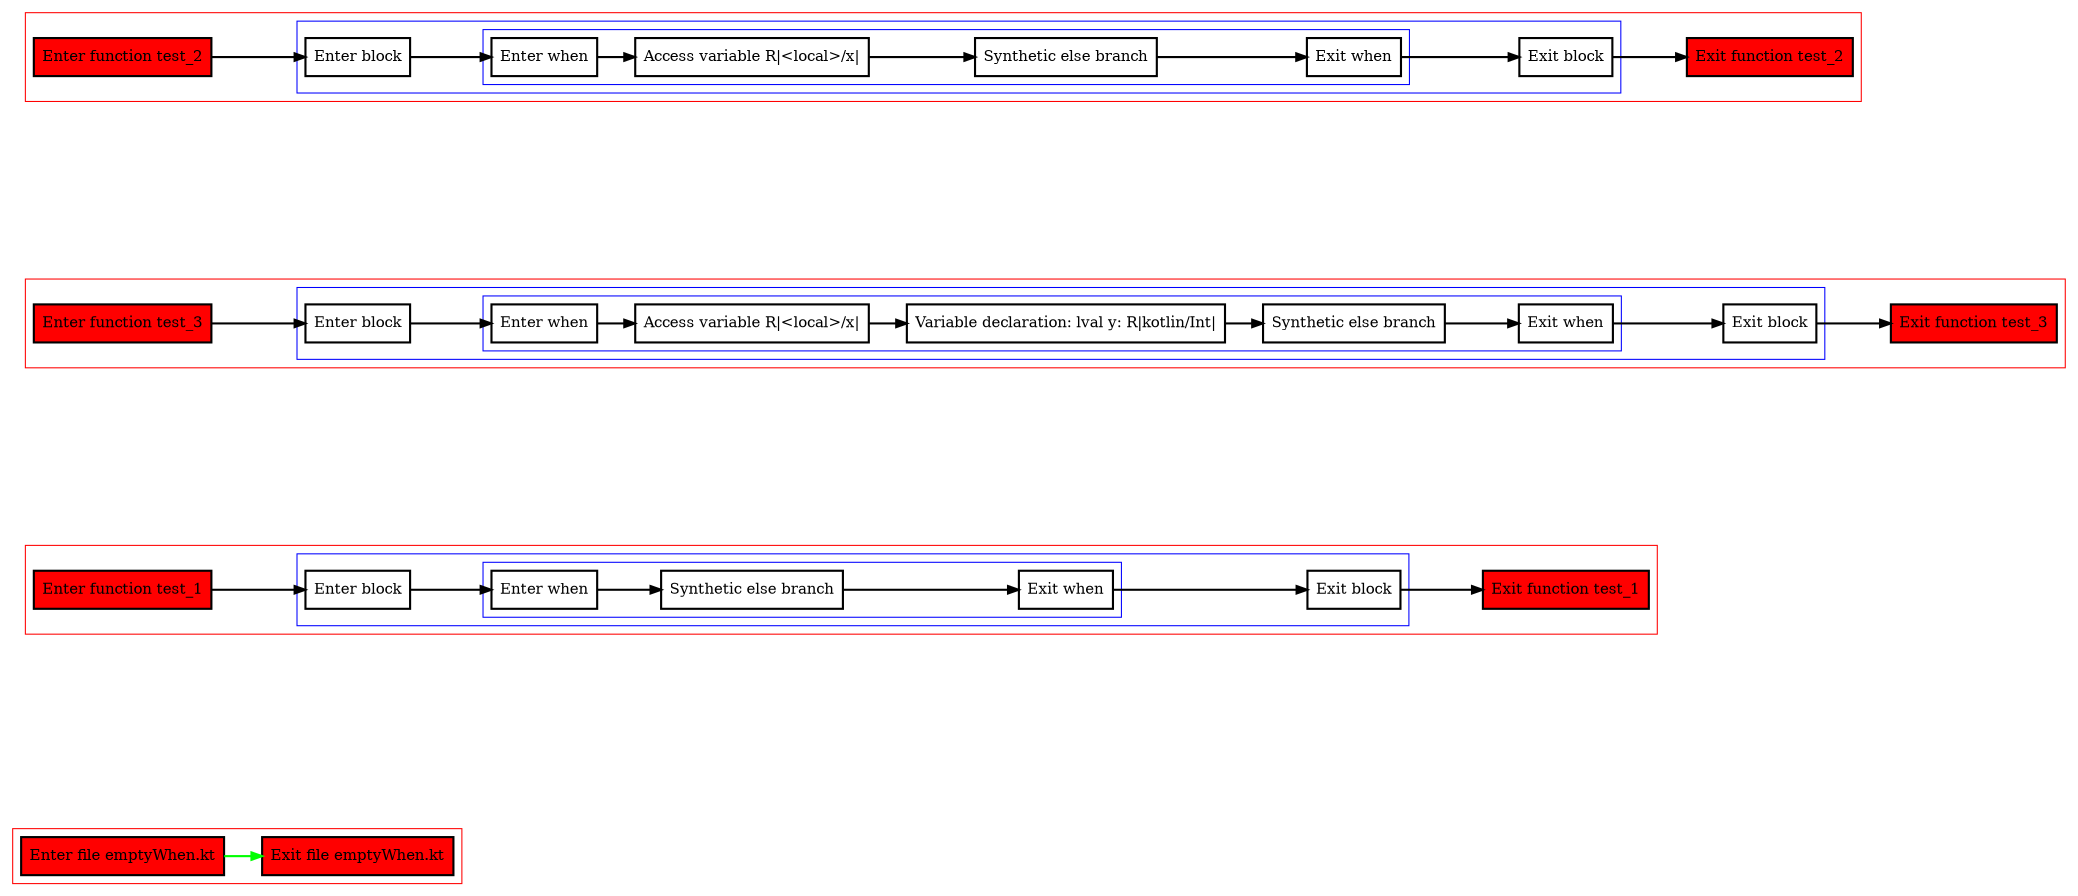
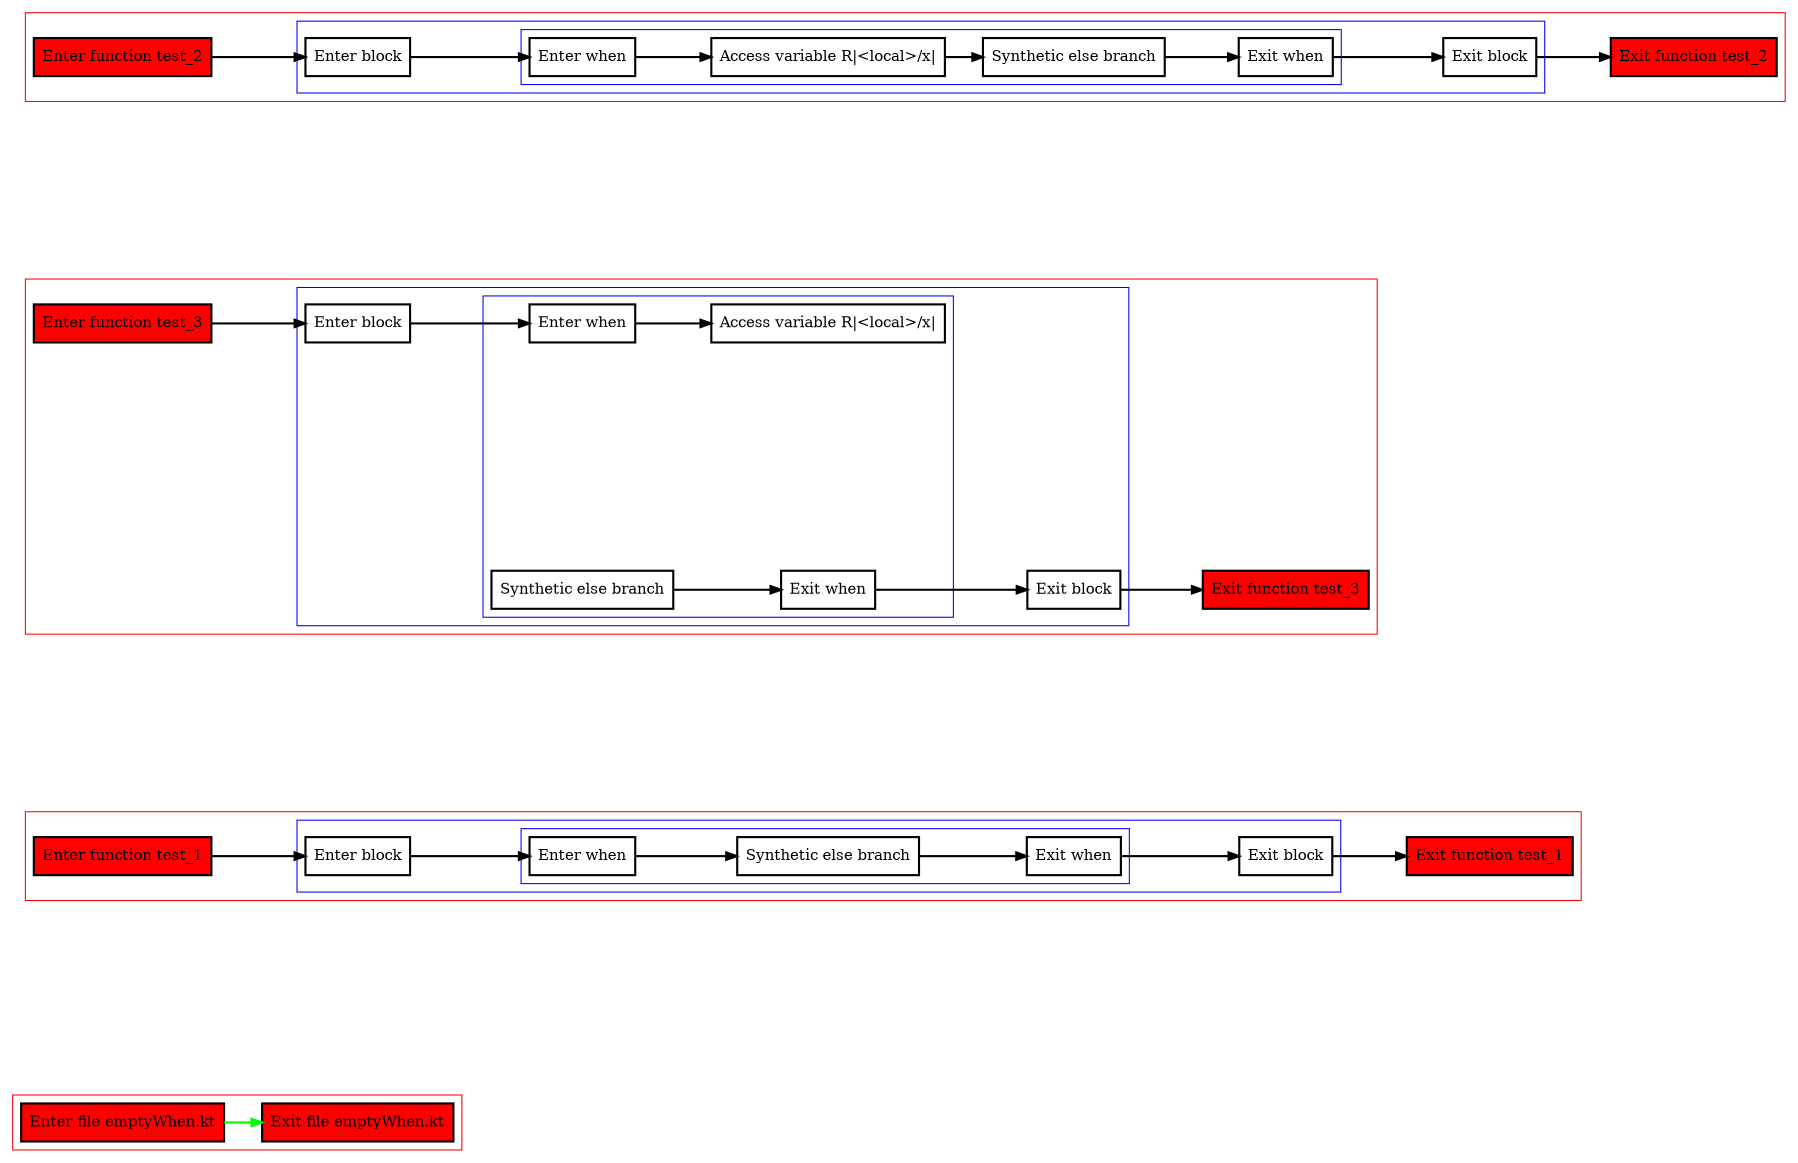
(1066, 323) -> none
